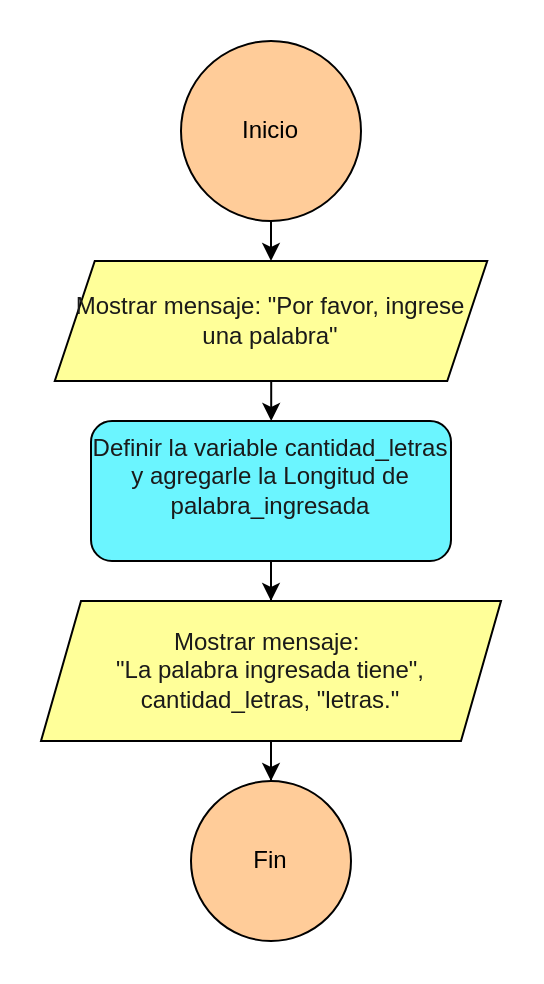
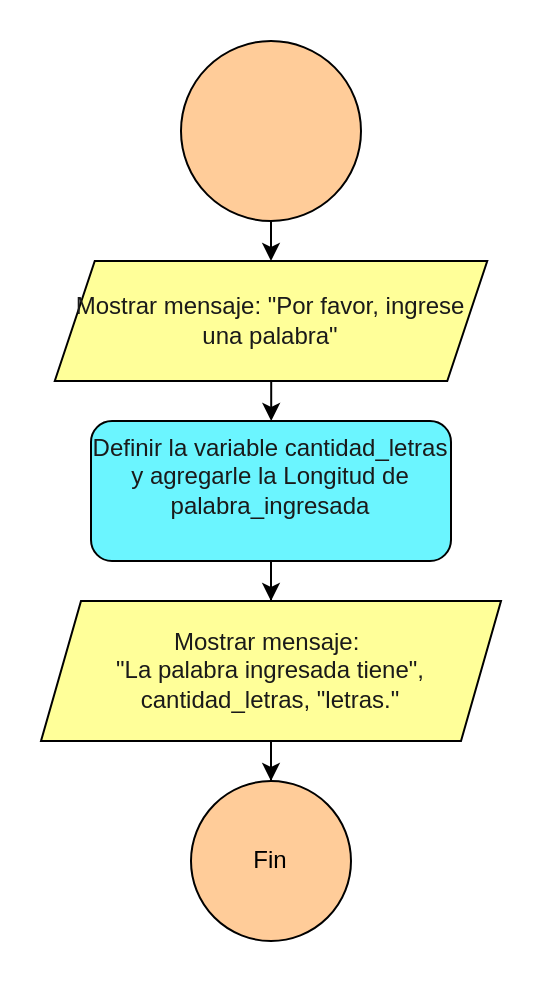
(271, 131) -> none
